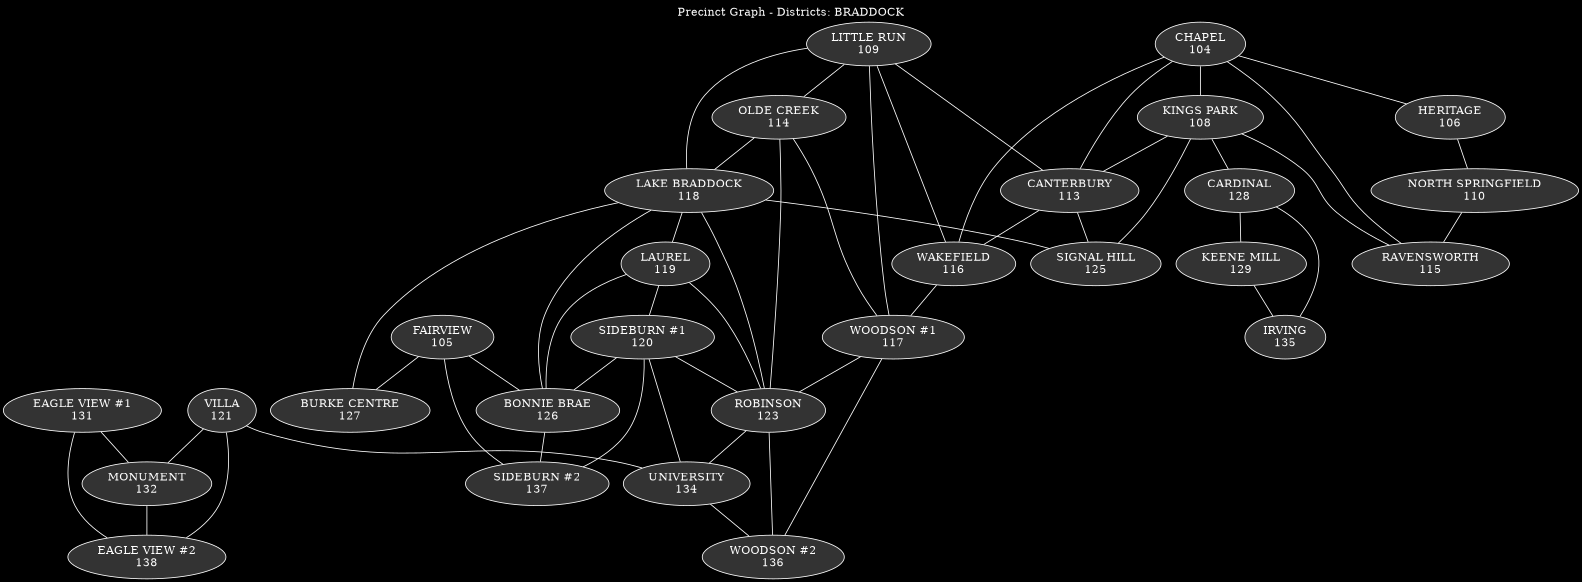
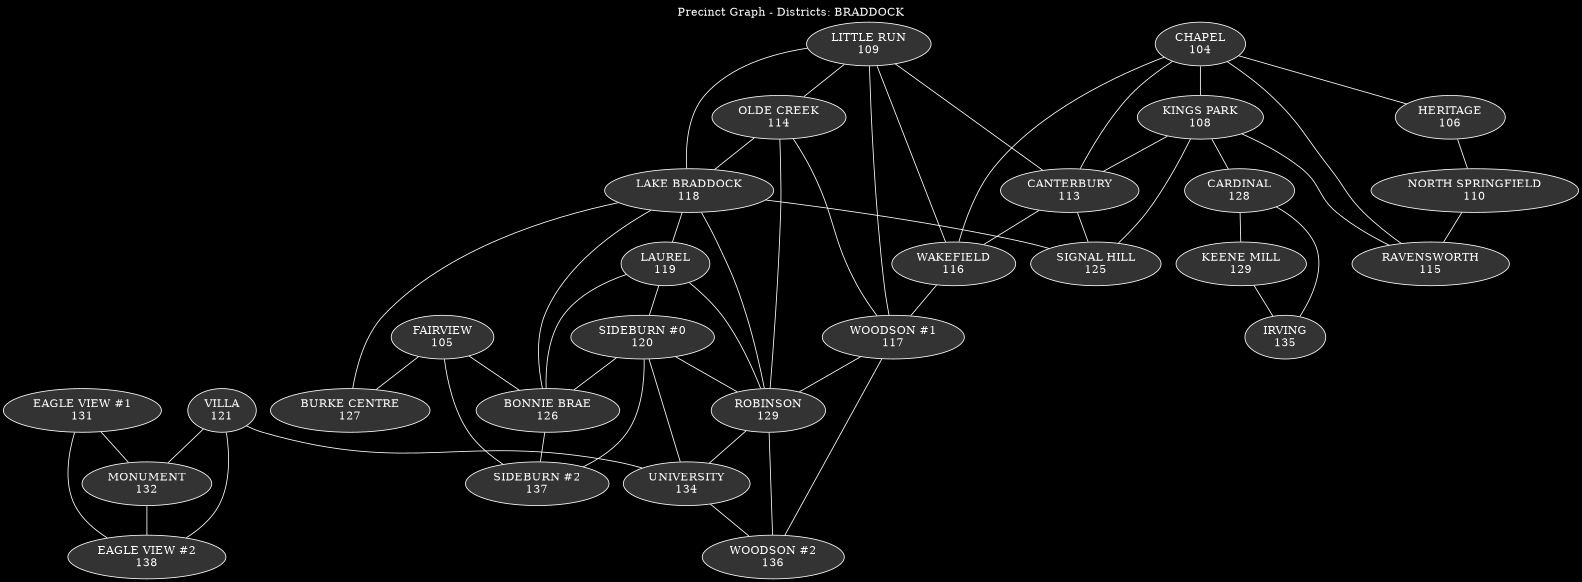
(643, 337) -> (643, 337)
(768, 410) -> (768, 410)
